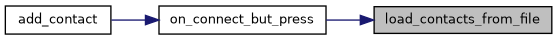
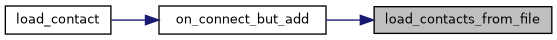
(58, 20) -> (58, 20)
(243, 20) -> (243, 20)
